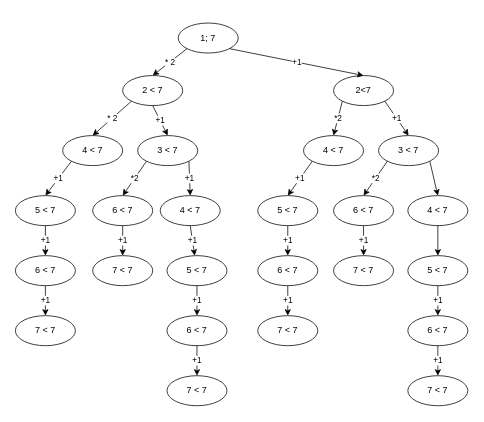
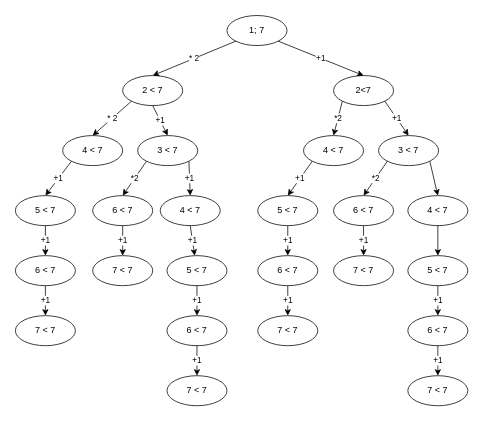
(208, 38) -> (257, 30)
